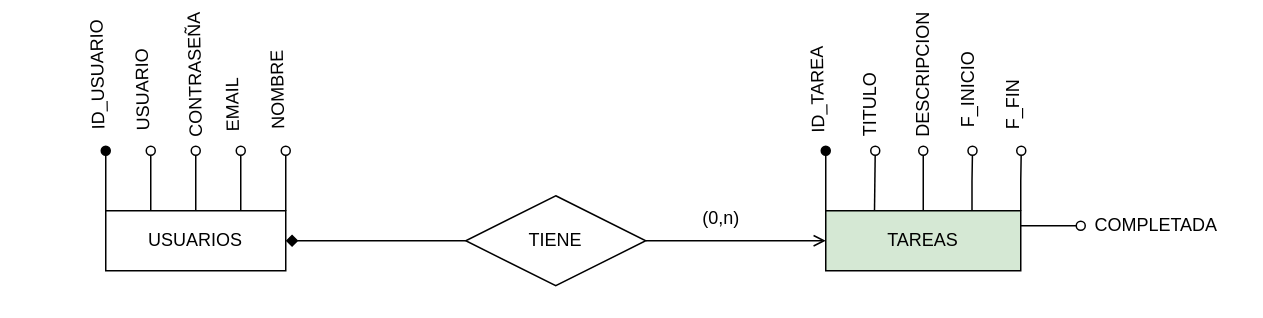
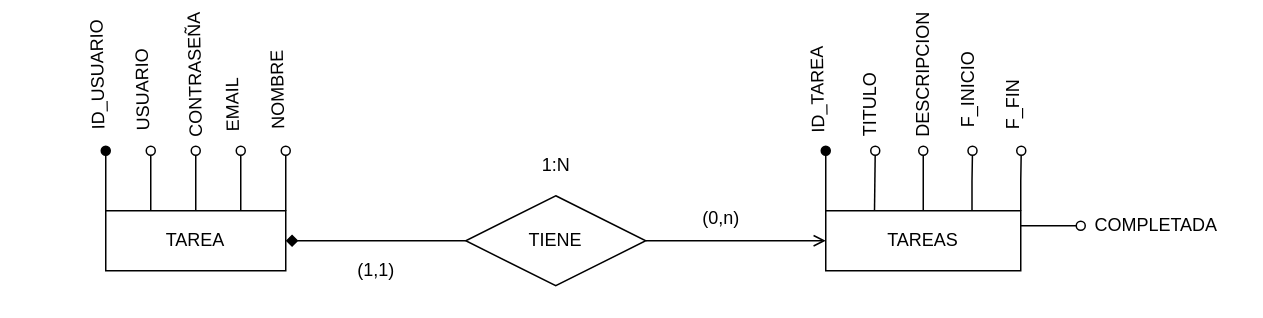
none -> (556, 166)
(196, 241) -> (196, 241)
(923, 241) -> (923, 241)
none -> (376, 271)
